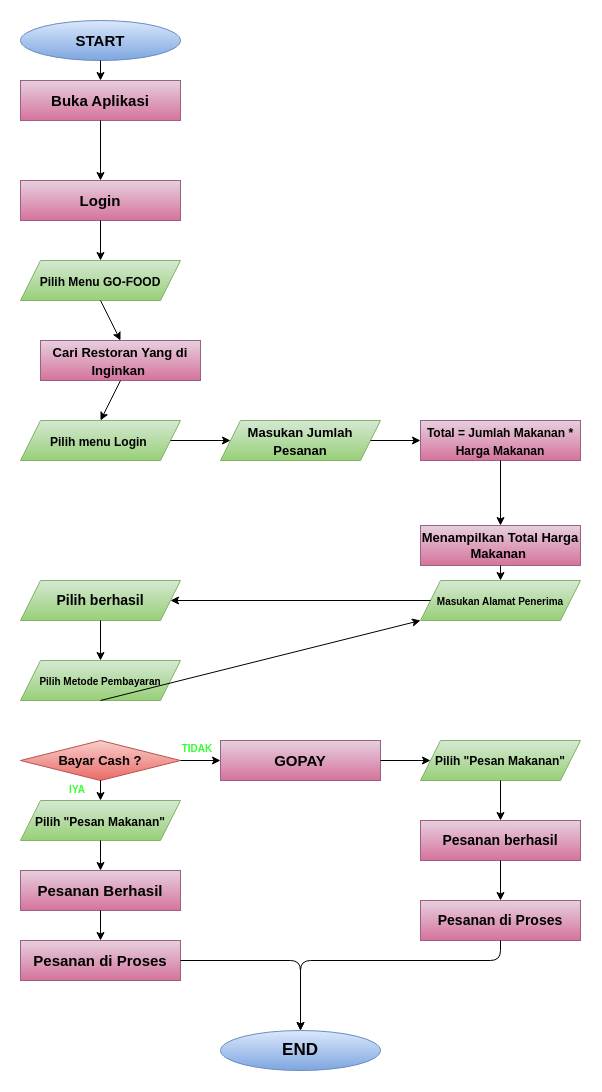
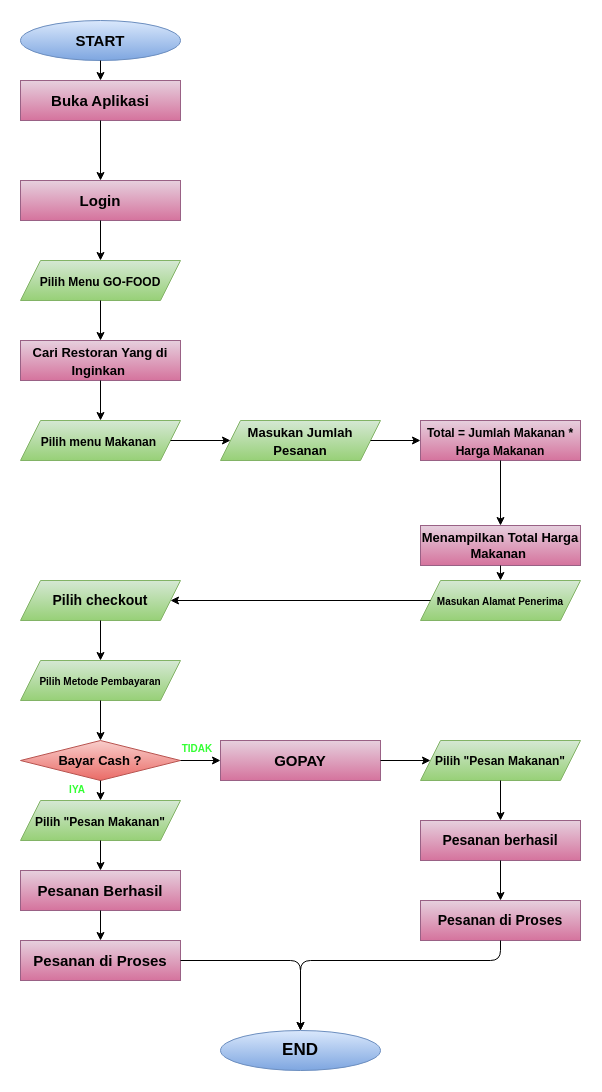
(121, 361) -> (101, 361)
(101, 441) -> (101, 441)
(101, 601) -> (101, 601)
(257, 661) -> (101, 717)
